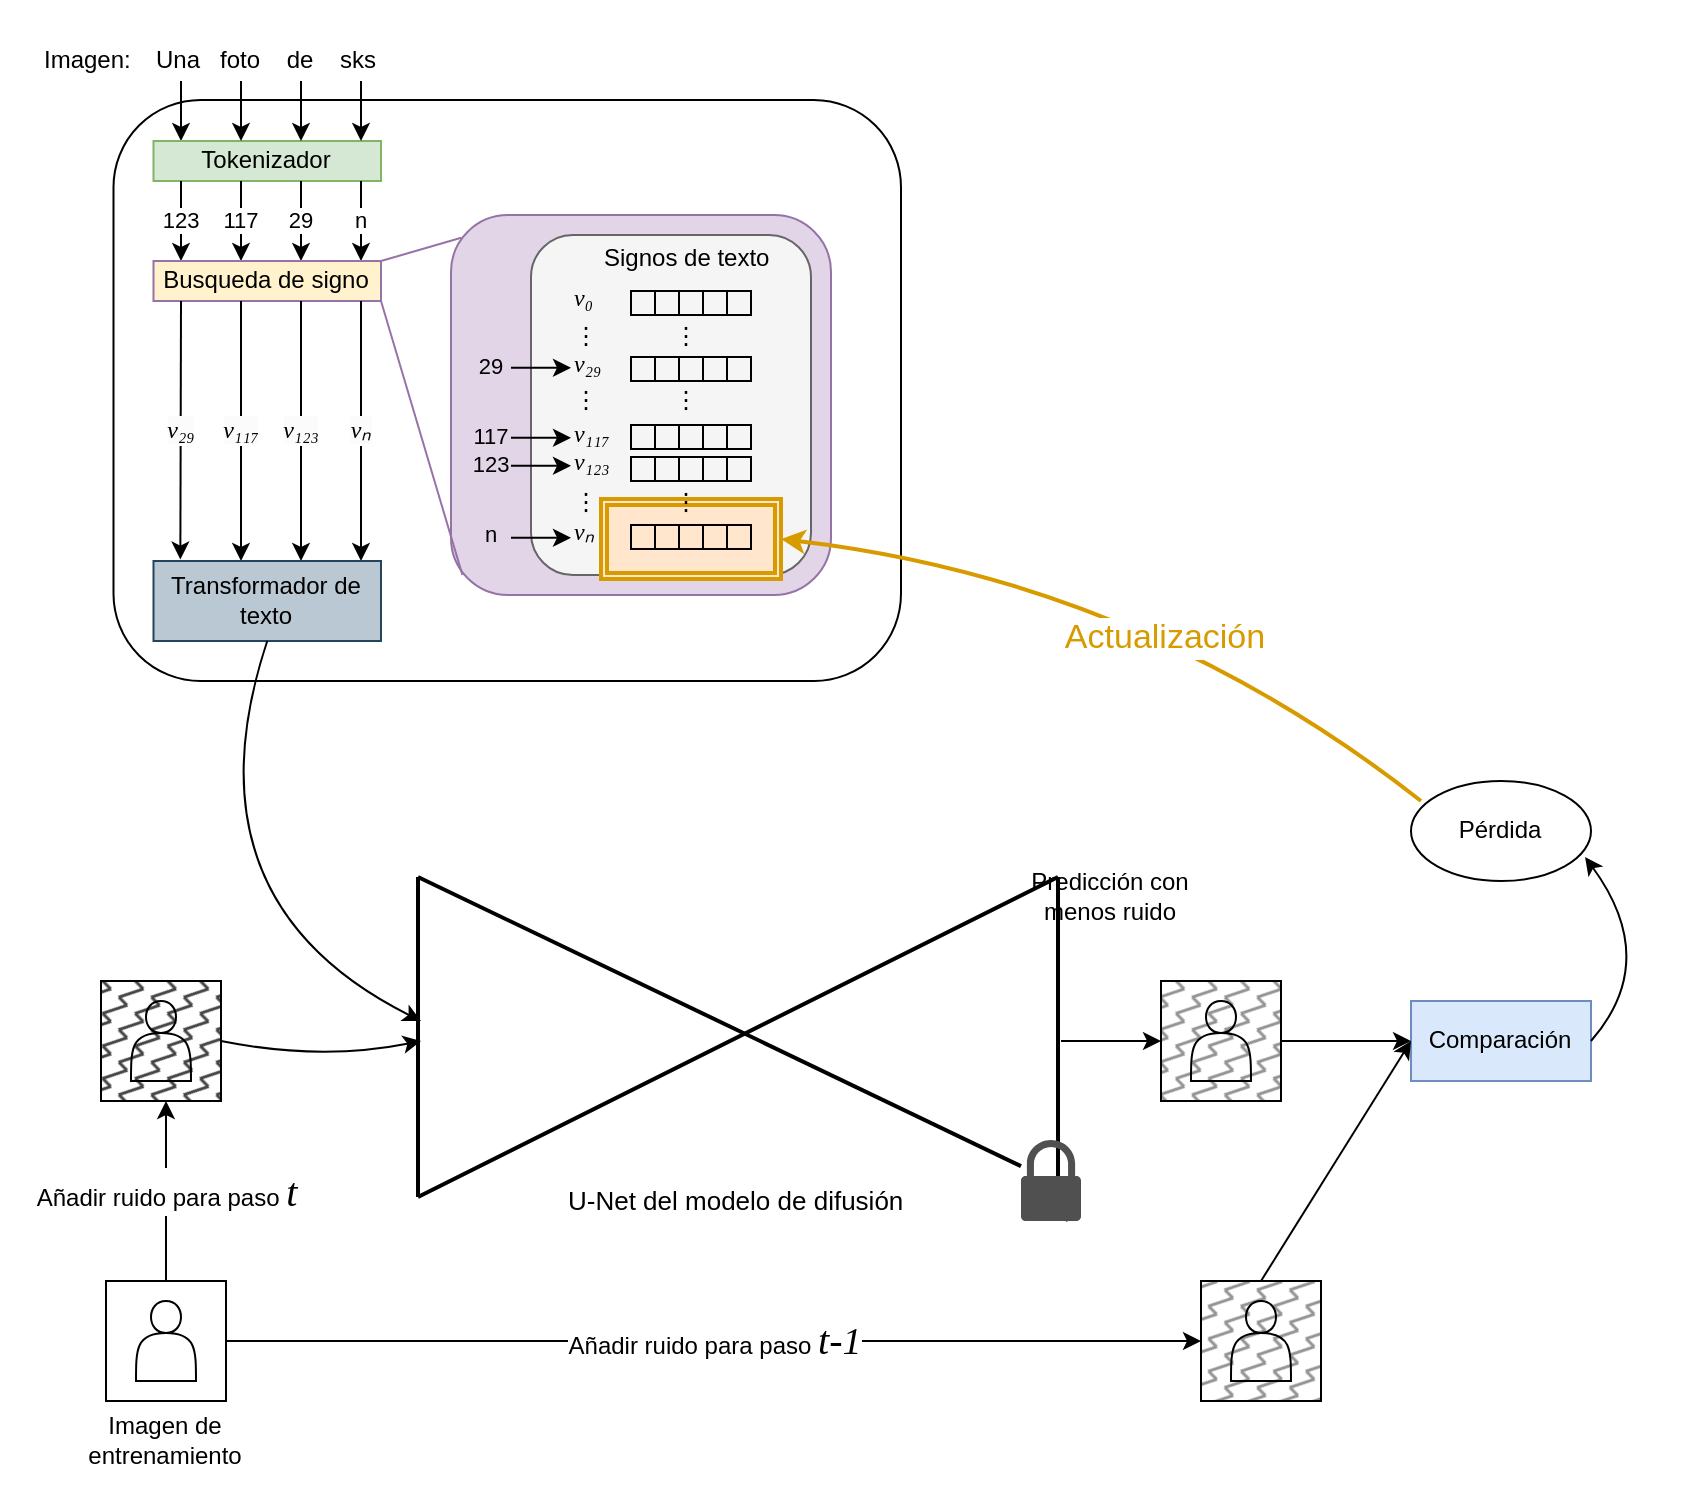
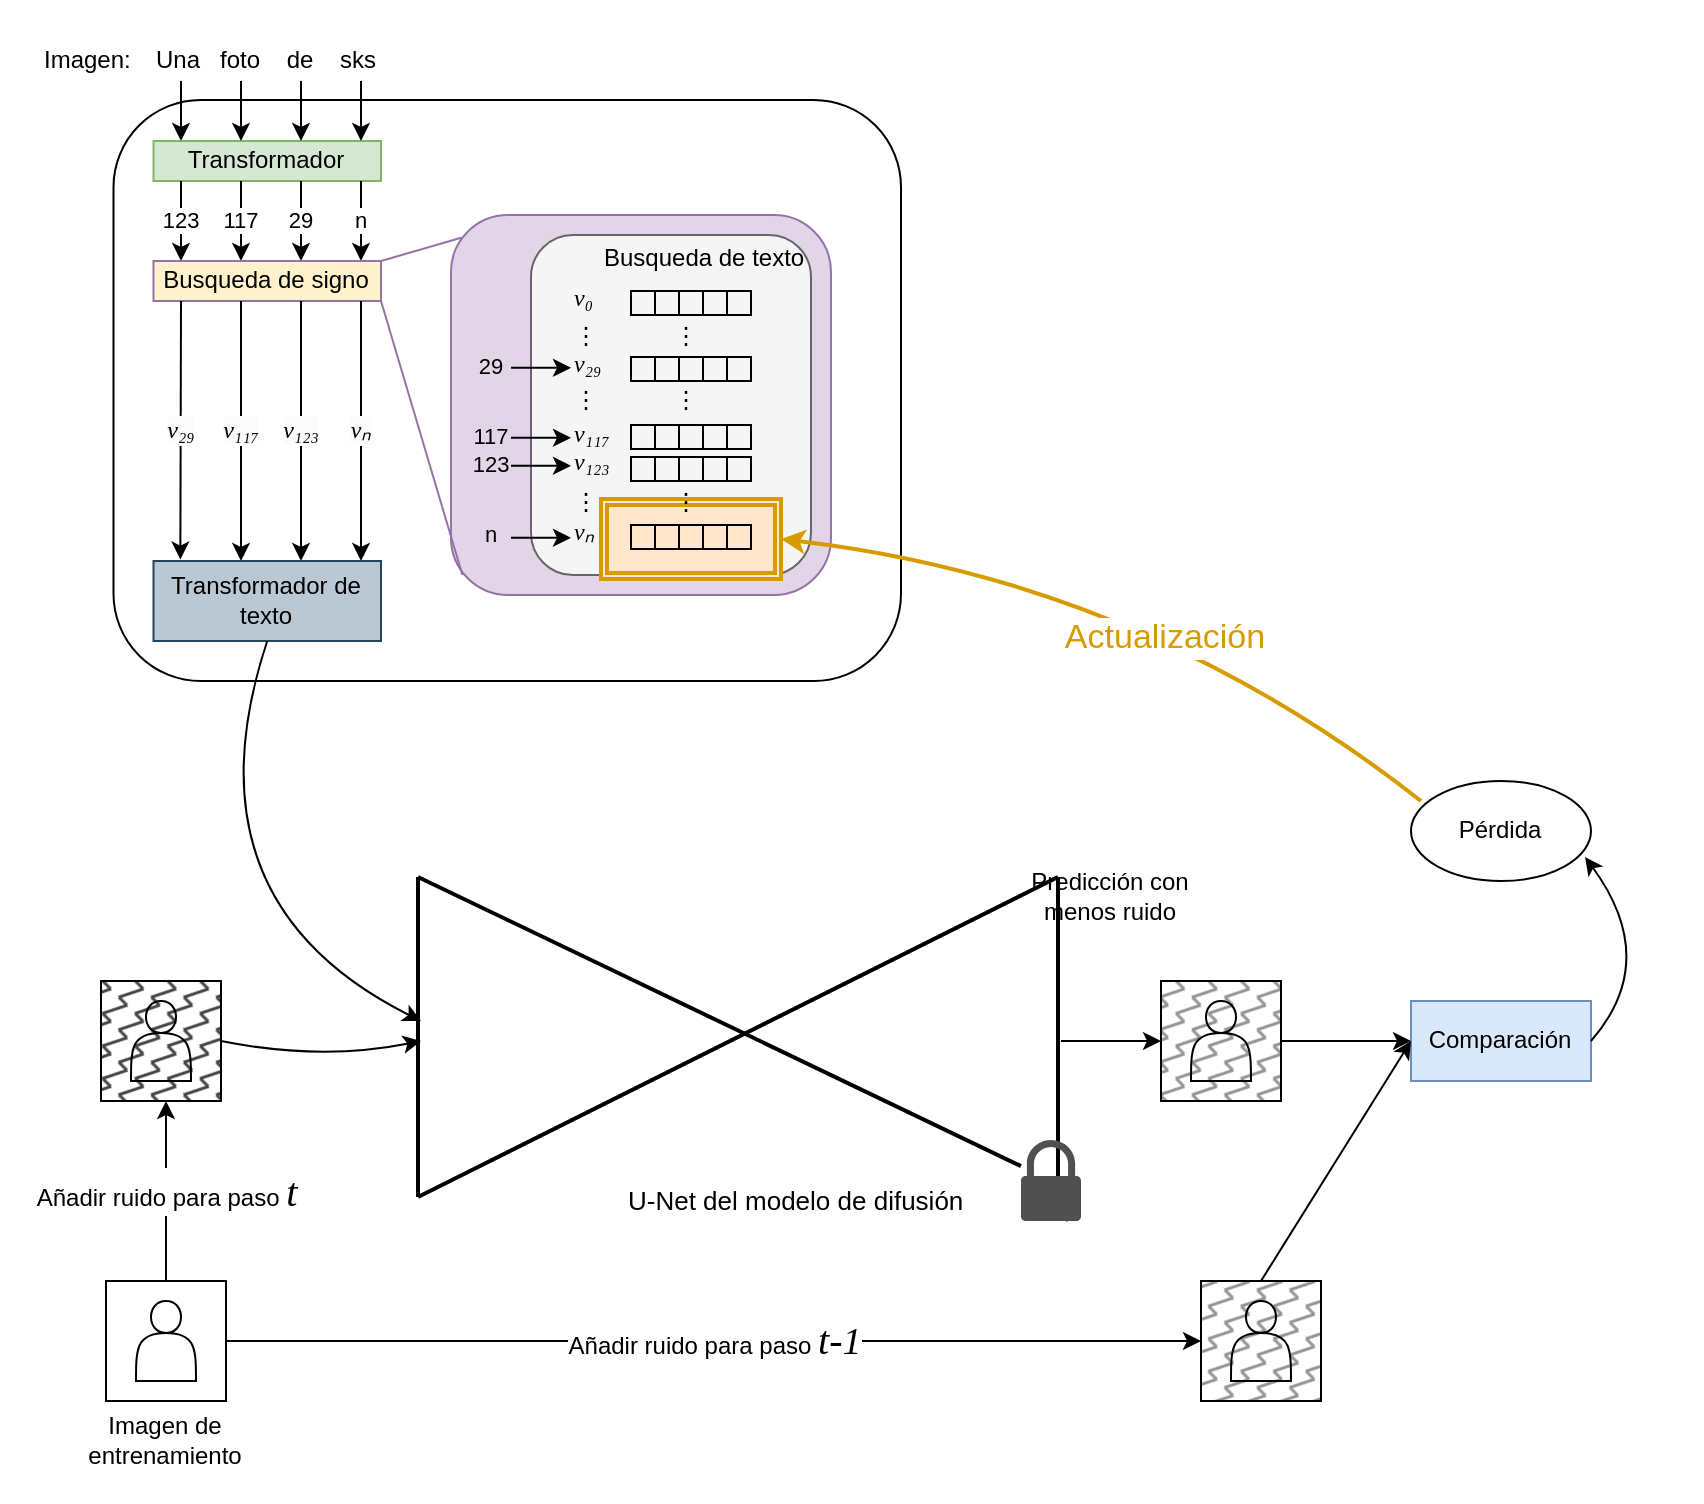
(267, 161) -> (267, 161)
(696, 259) -> (713, 259)
(739, 1201) -> (799, 1201)
